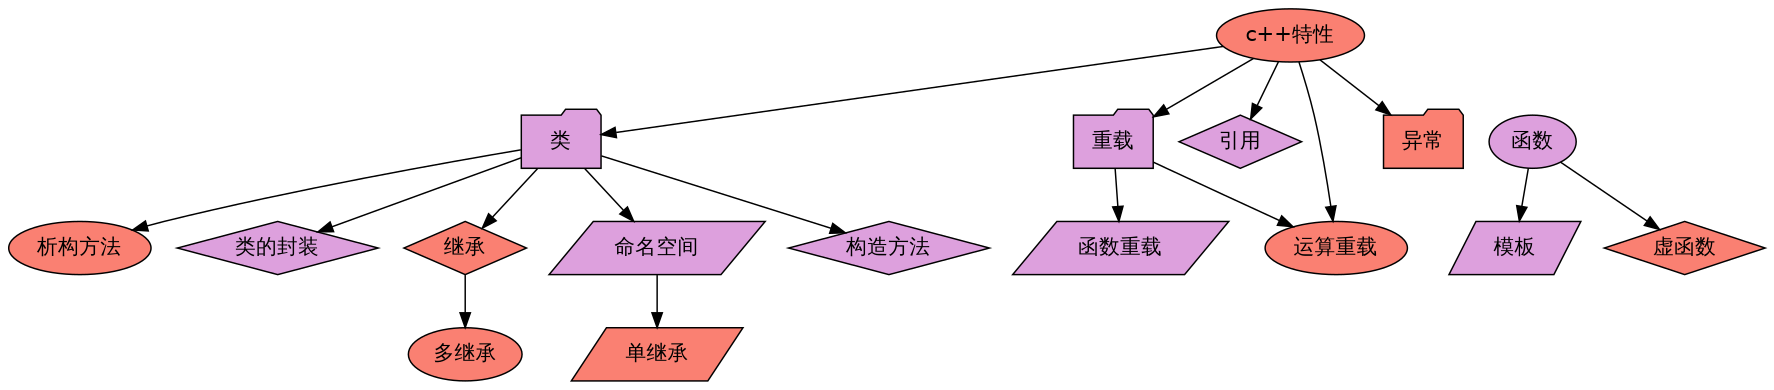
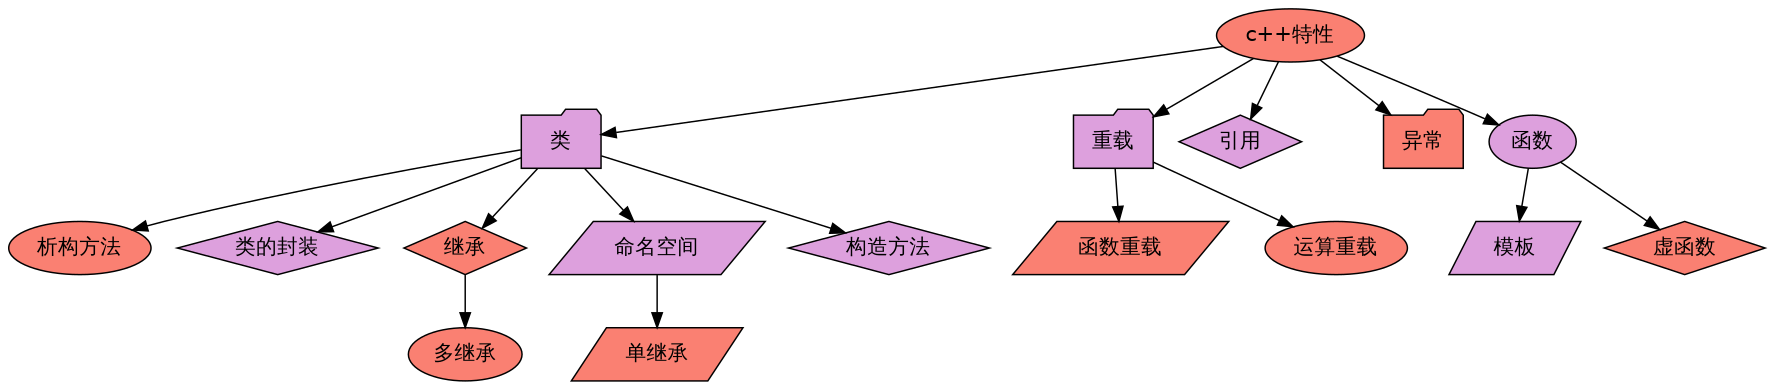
(1318, 133) -> (1411, 87)
(1121, 248) -> (1121, 248)
